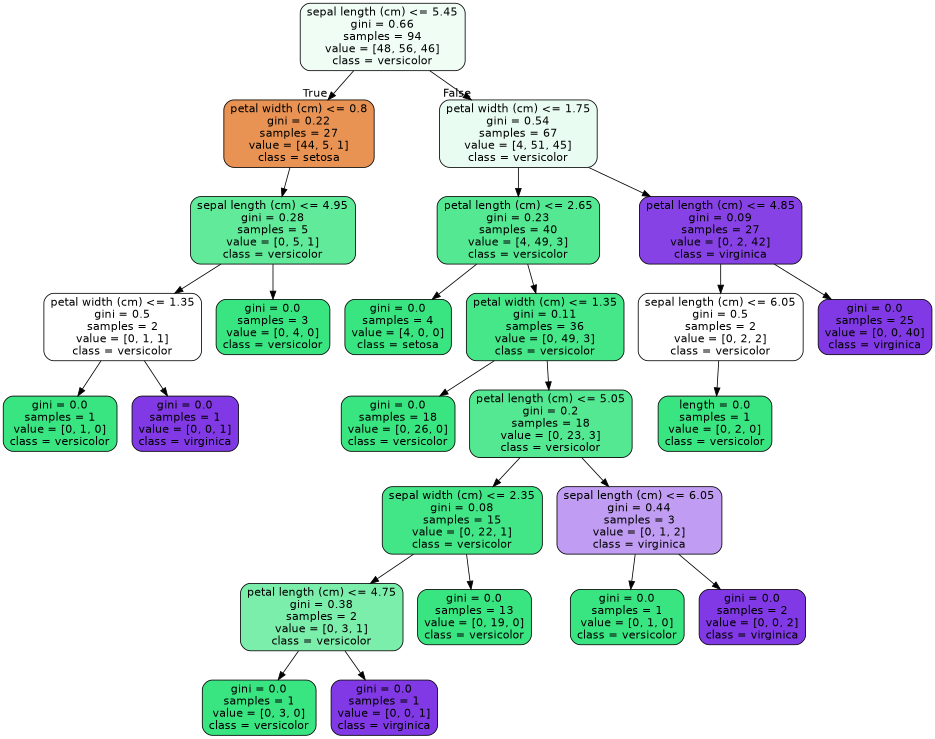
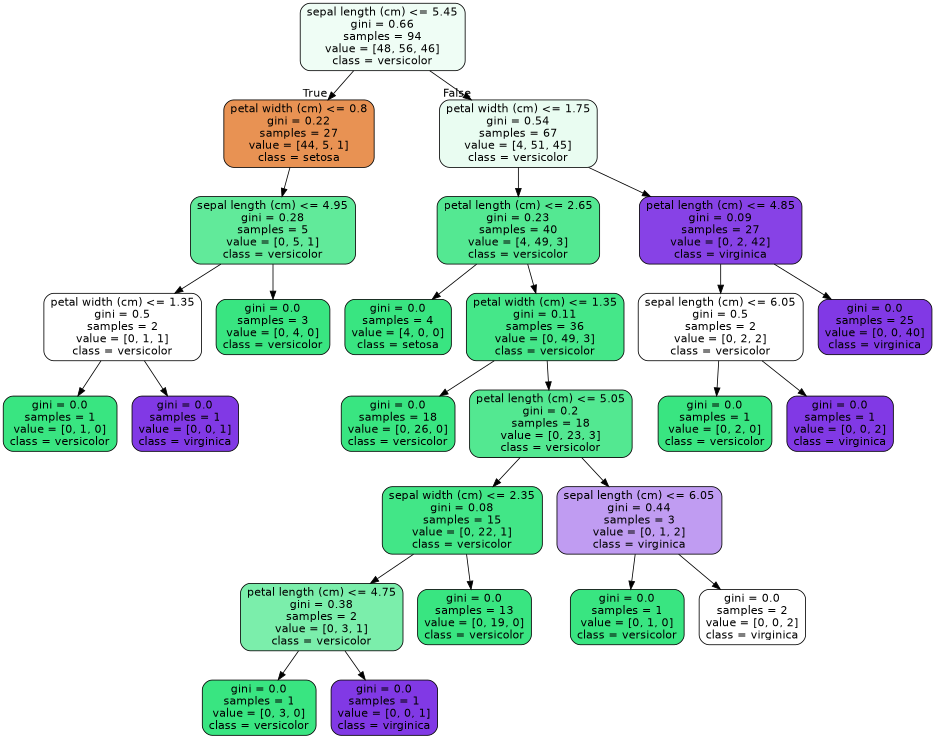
(715, 424) -> (715, 424)
none -> (840, 424)
(752, 617) -> (752, 617)
